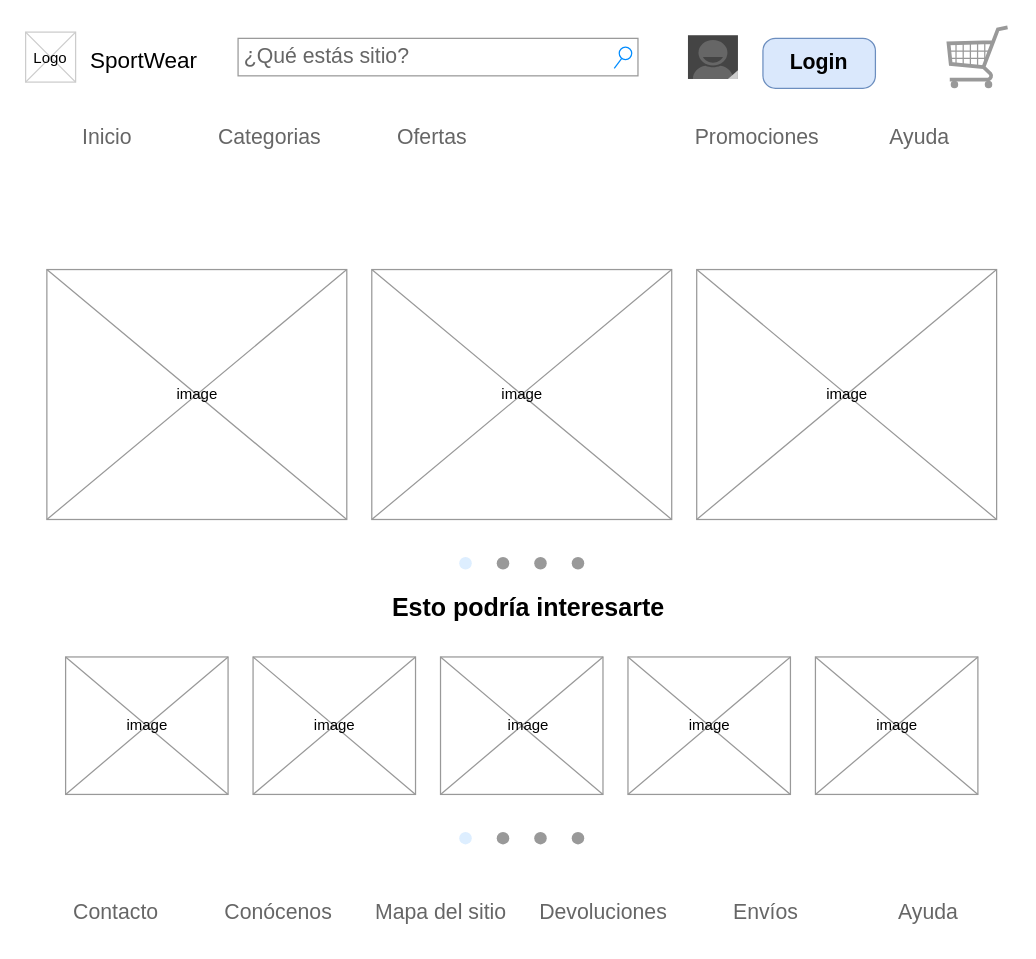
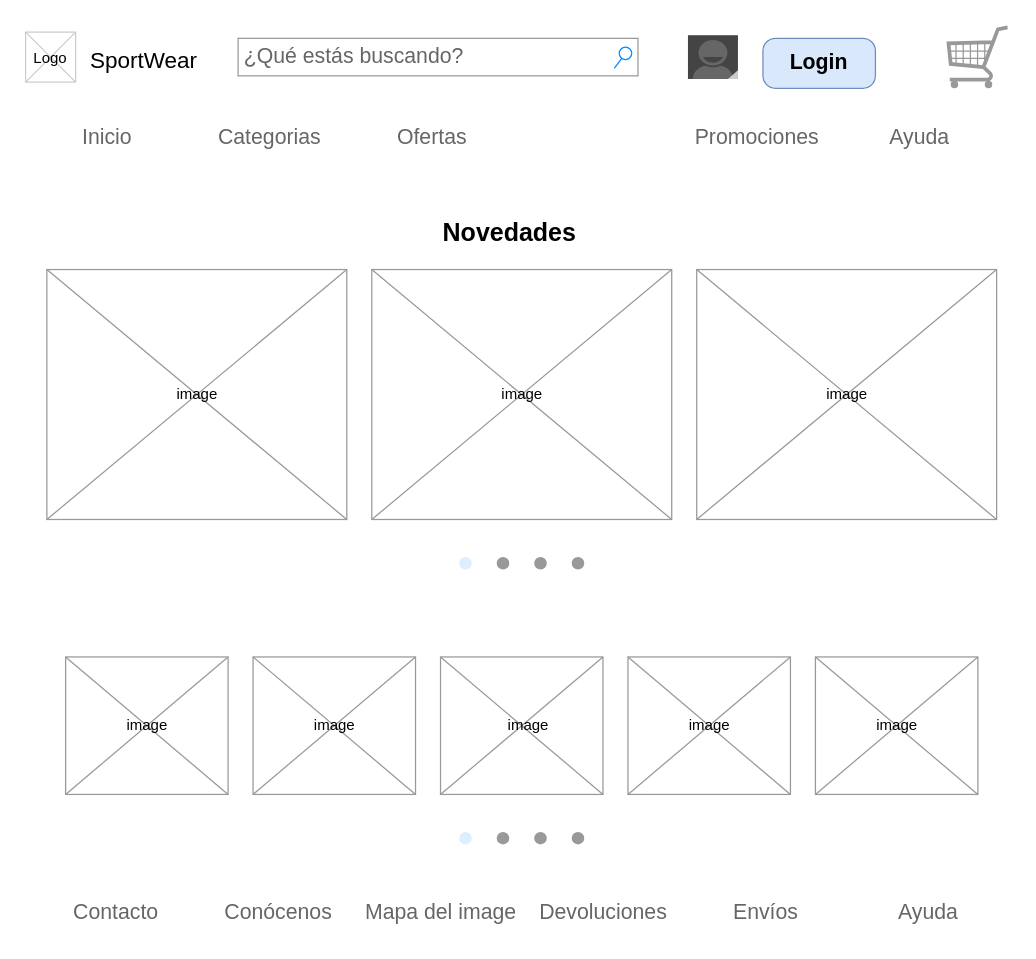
(334, 57) -> (358, 57)
none -> (509, 232)
(528, 607) -> none
(441, 913) -> (441, 913)
